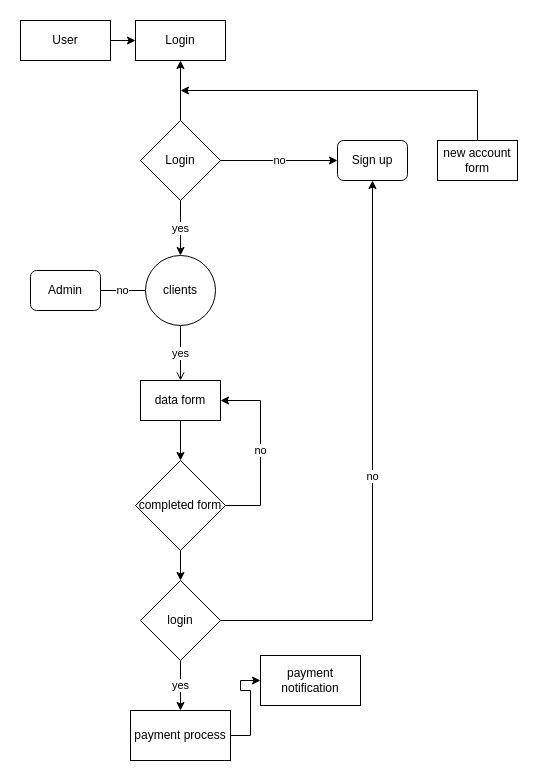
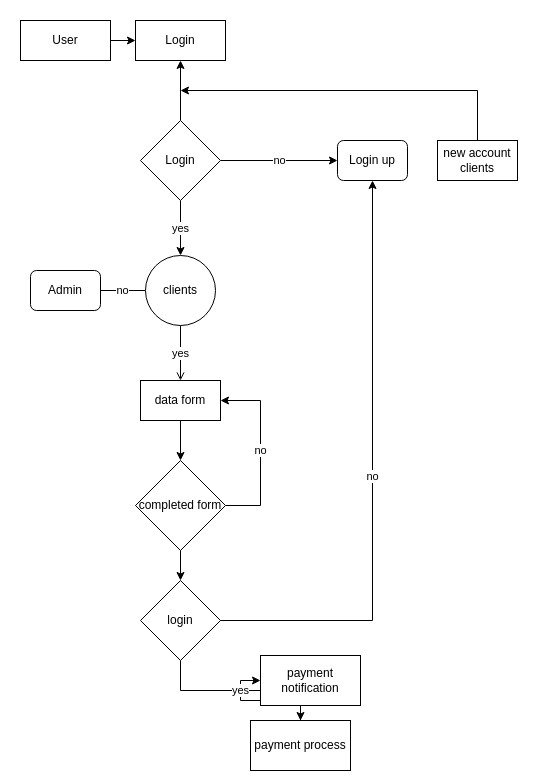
(373, 161) -> (373, 161)
(478, 161) -> (478, 161)
(181, 736) -> (301, 746)
